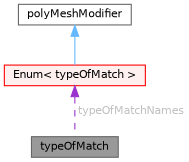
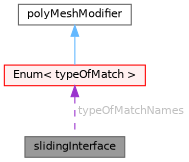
(75, 147) -> (75, 147)
